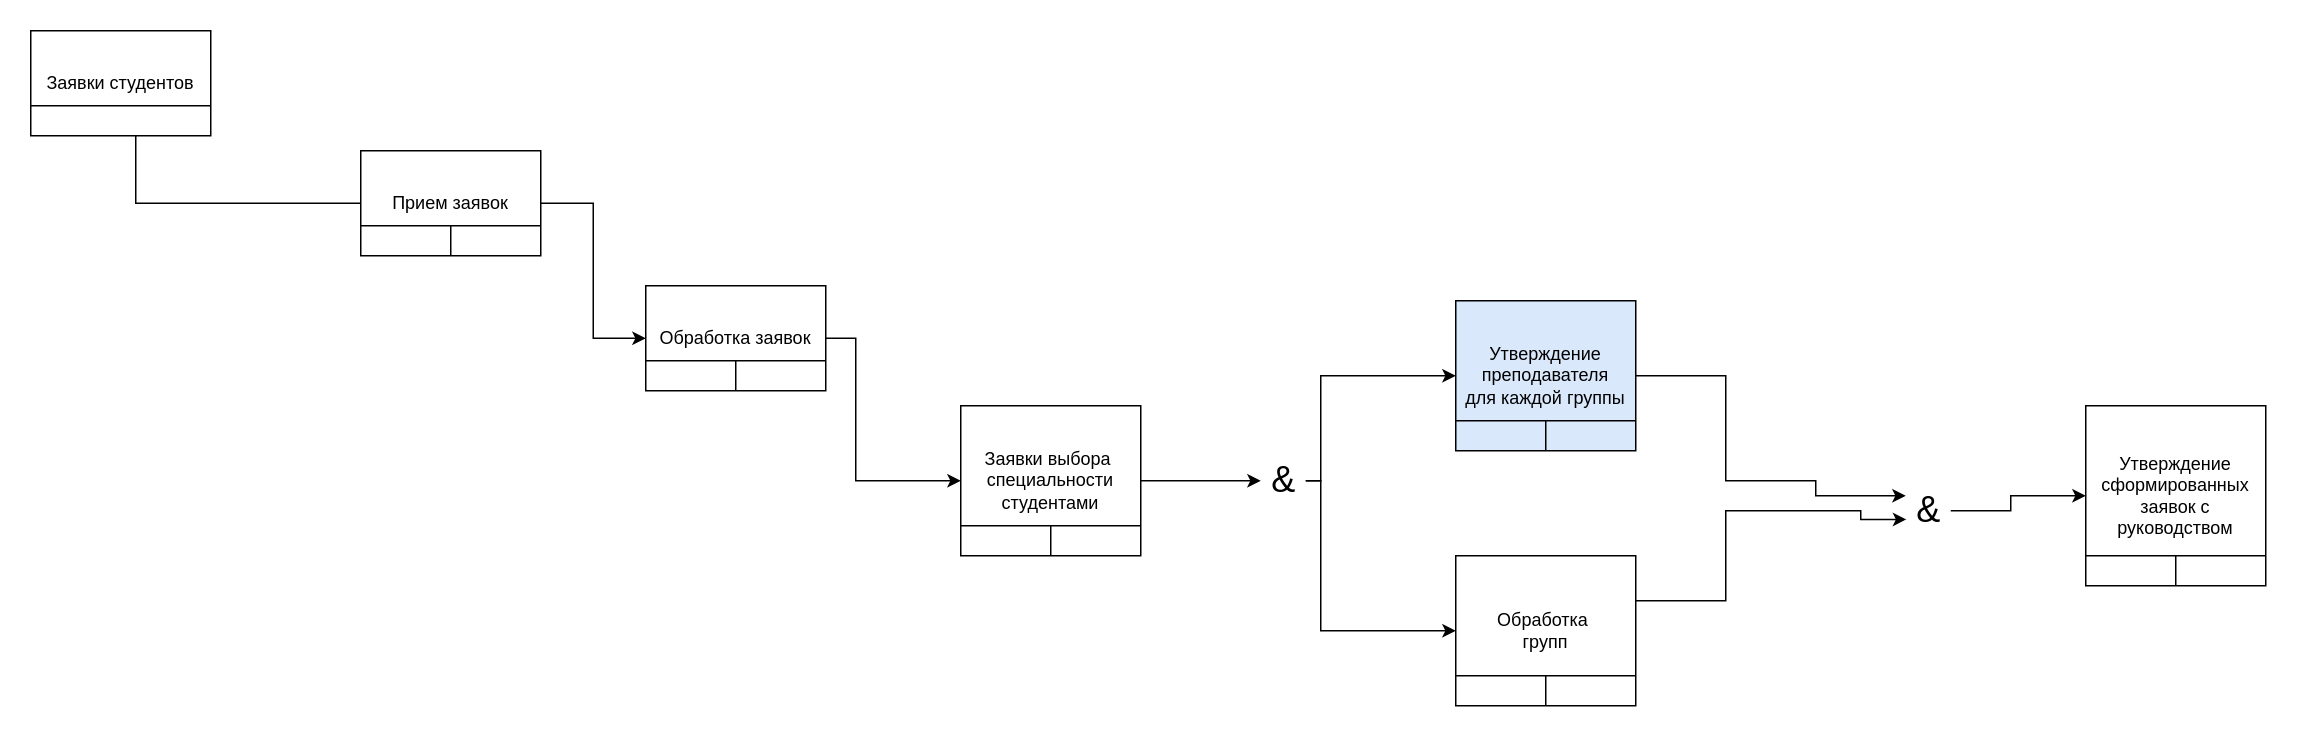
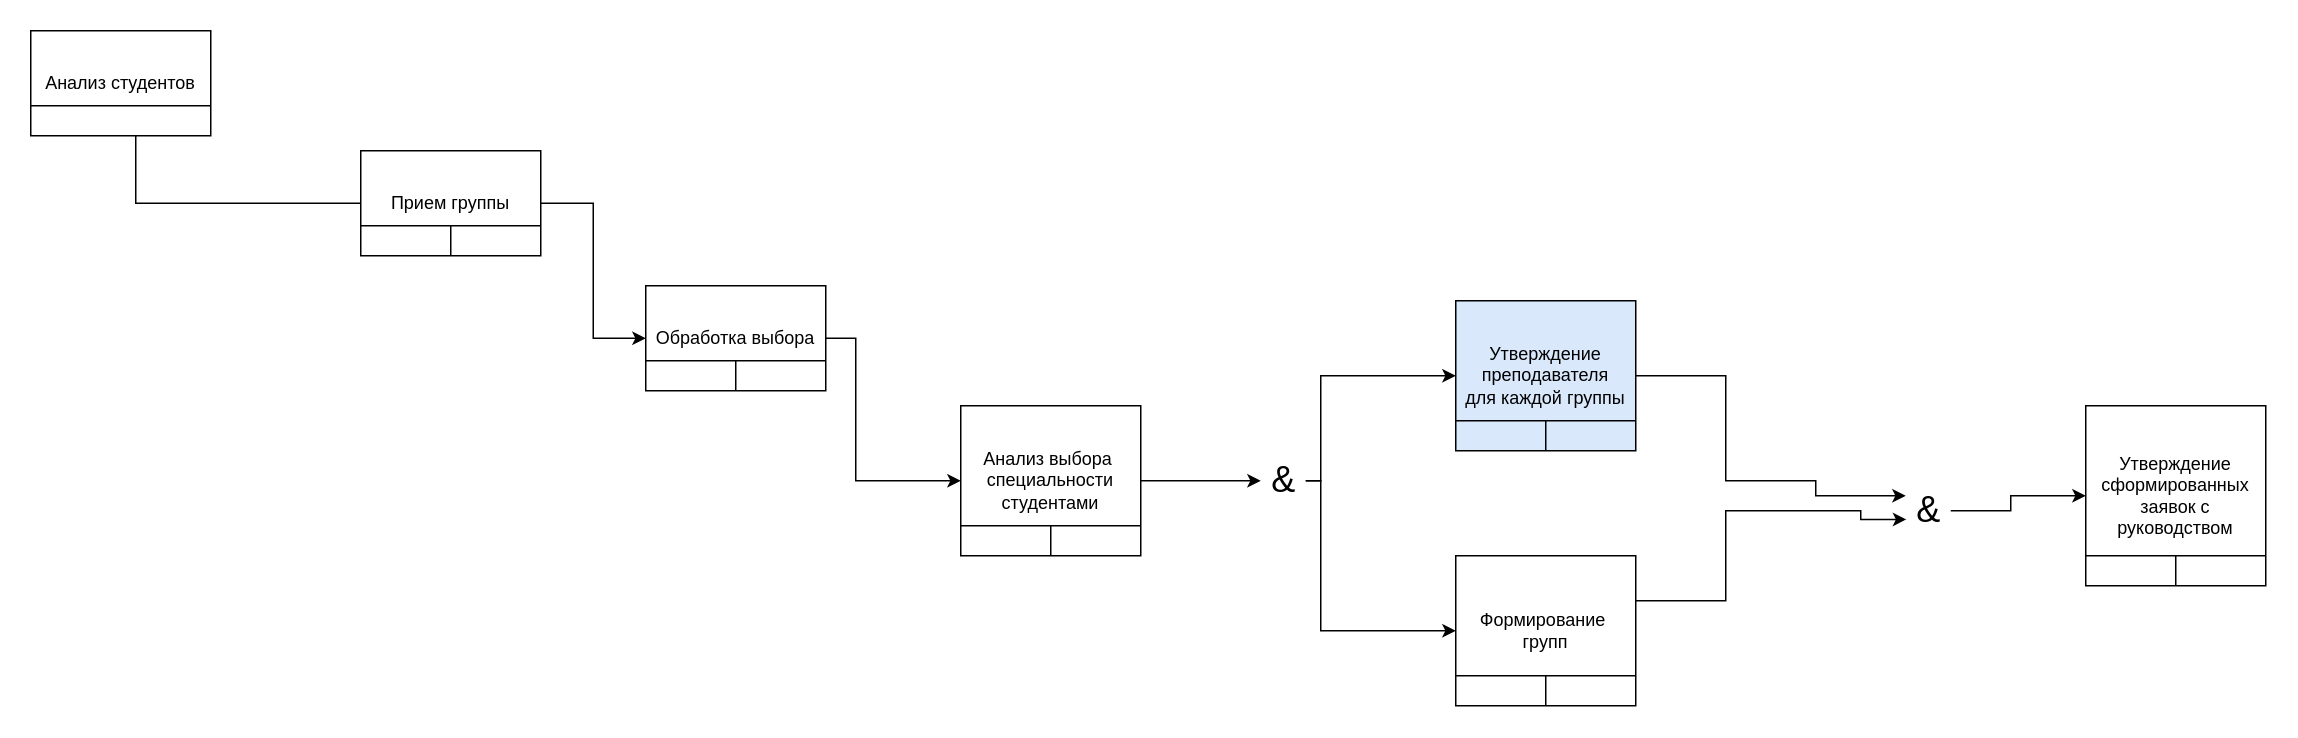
(121, 83) -> (121, 83)
(451, 203) -> (451, 203)
(736, 338) -> (736, 338)
(1051, 481) -> (1051, 481)
(1546, 631) -> (1546, 631)
